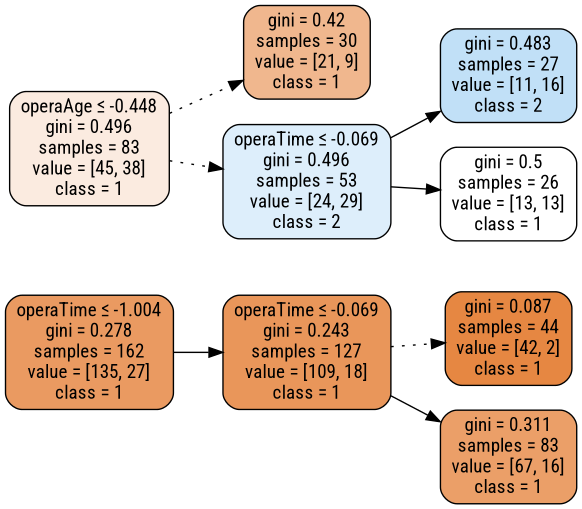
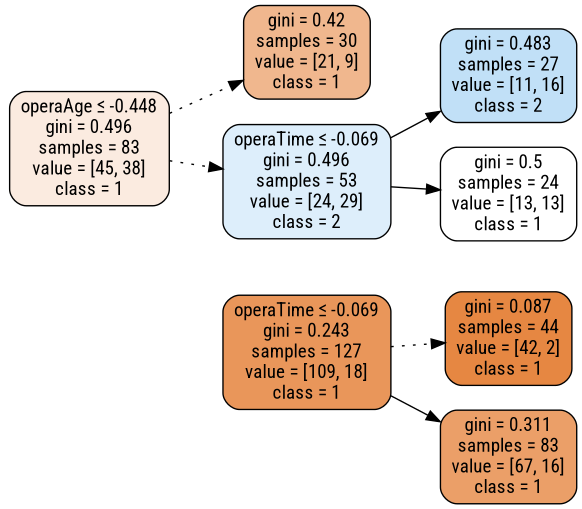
(509, 183) -> (509, 183)
(89, 352) -> none
